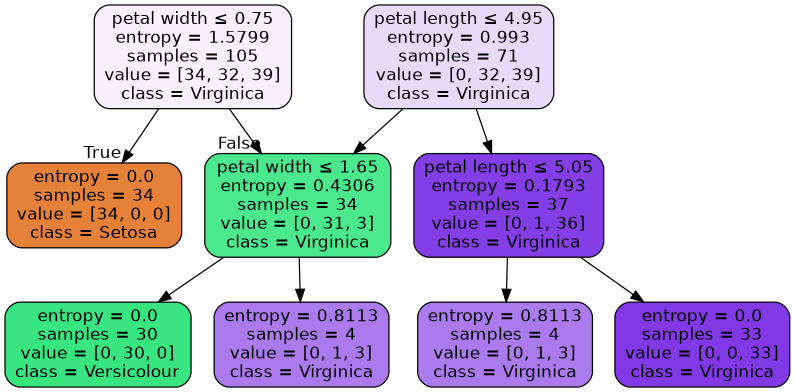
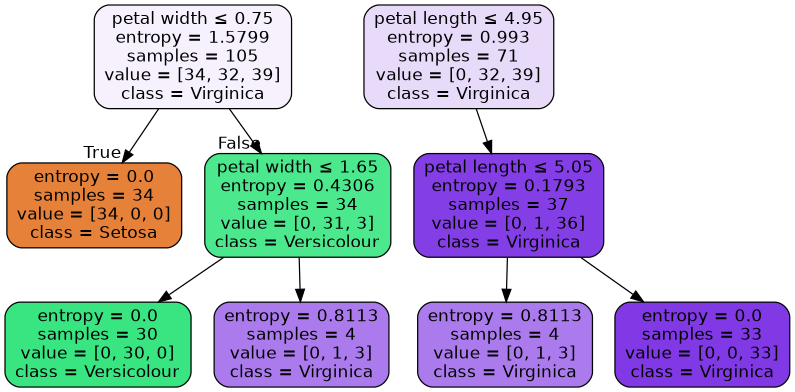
(383, 127) -> none
(298, 242) -> (298, 242)
